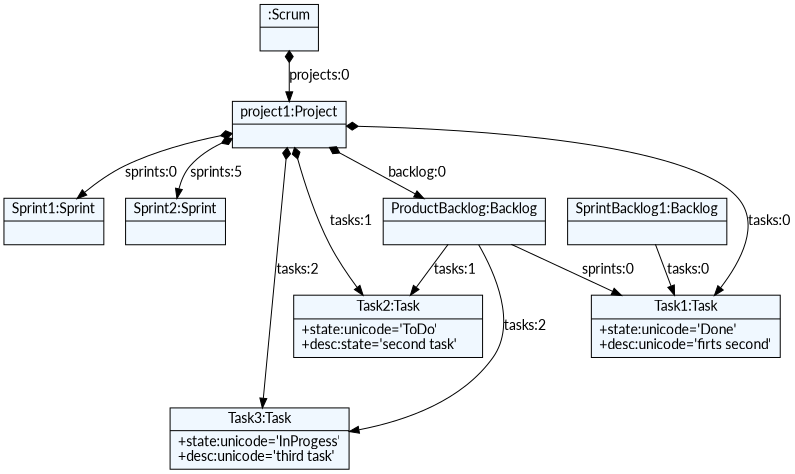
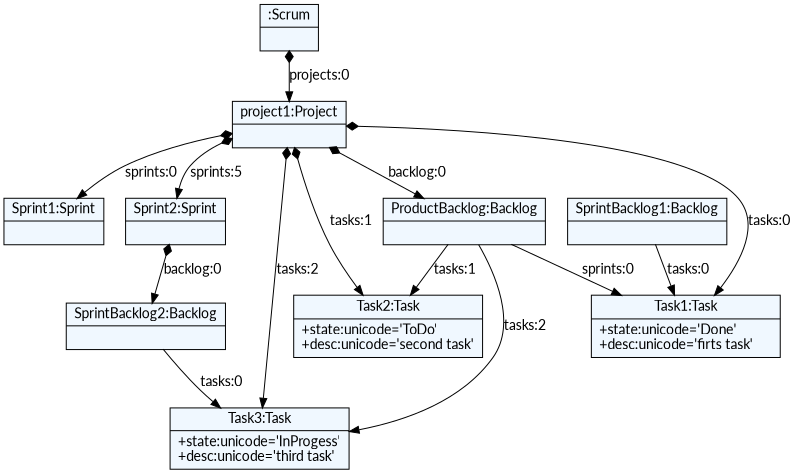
none -> (146, 326)
(379, 345) -> (388, 345)
(686, 345) -> (676, 345)
